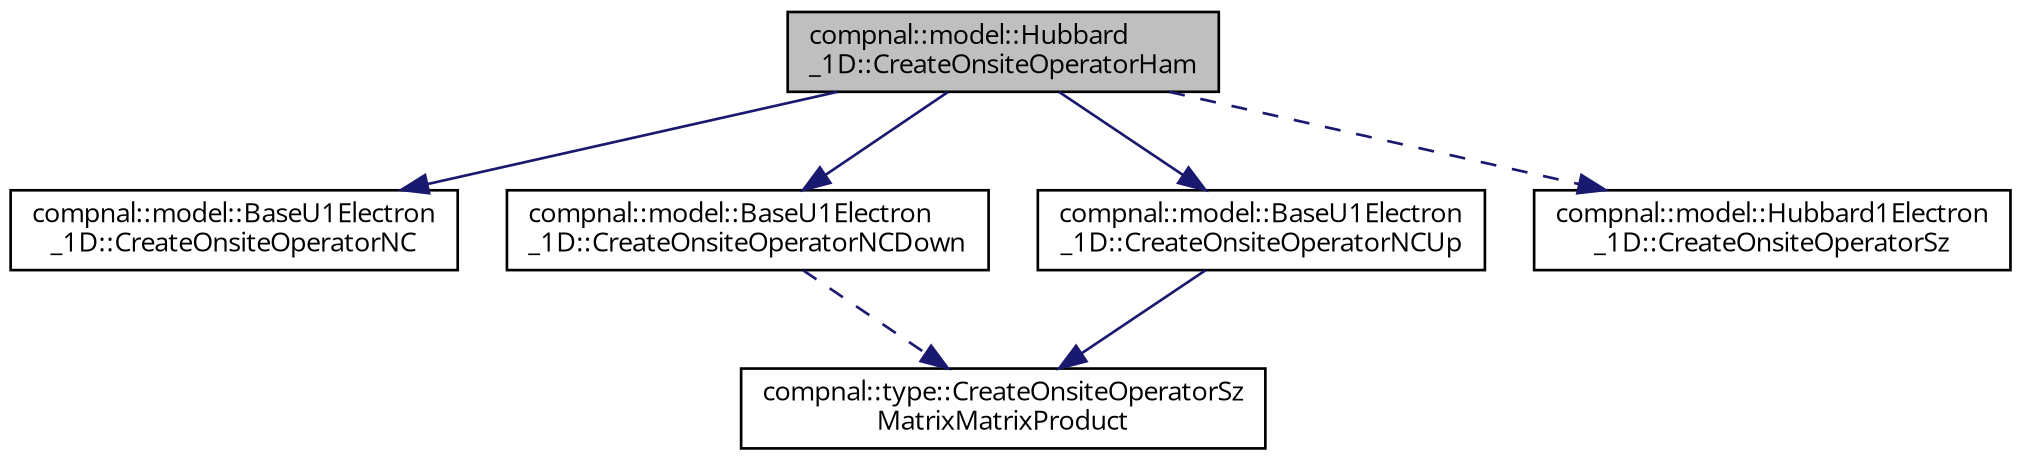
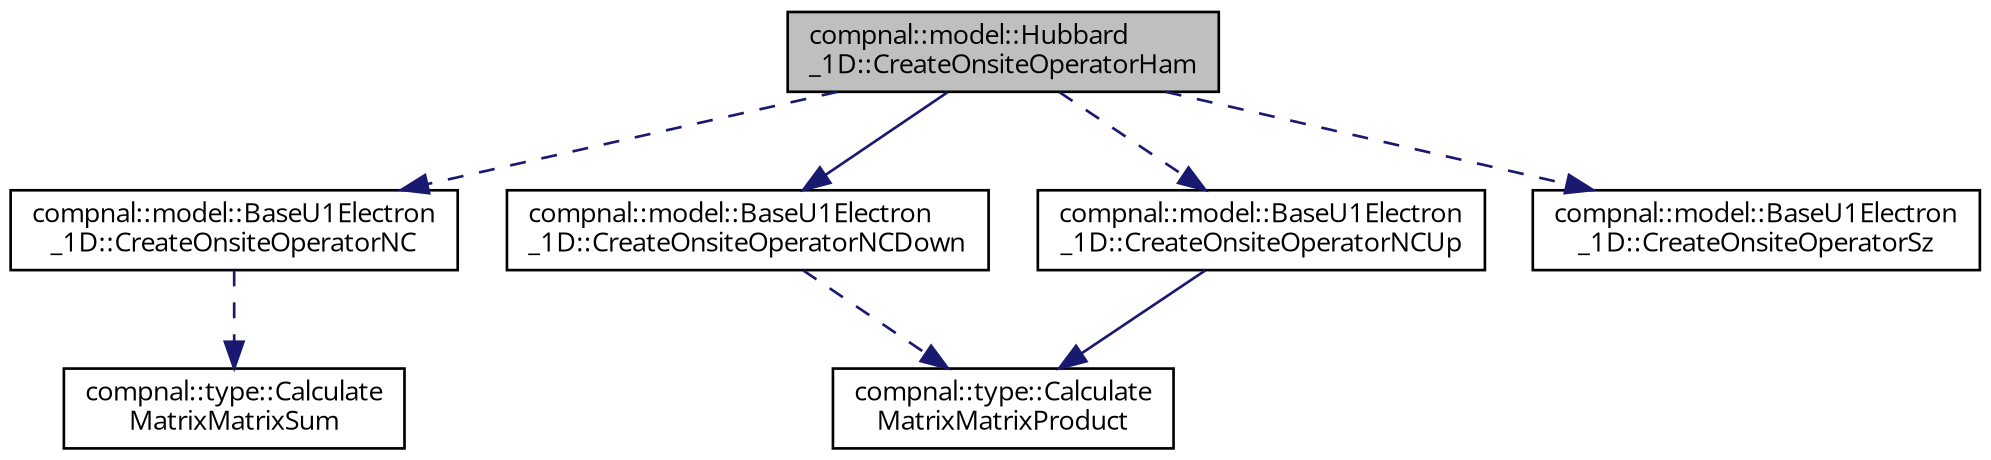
(1121, 134) -> (1121, 134)
(632, 138) -> (632, 138)
(1772, 230) -> (1756, 230)
none -> (234, 408)
(1003, 408) -> (1003, 408)
